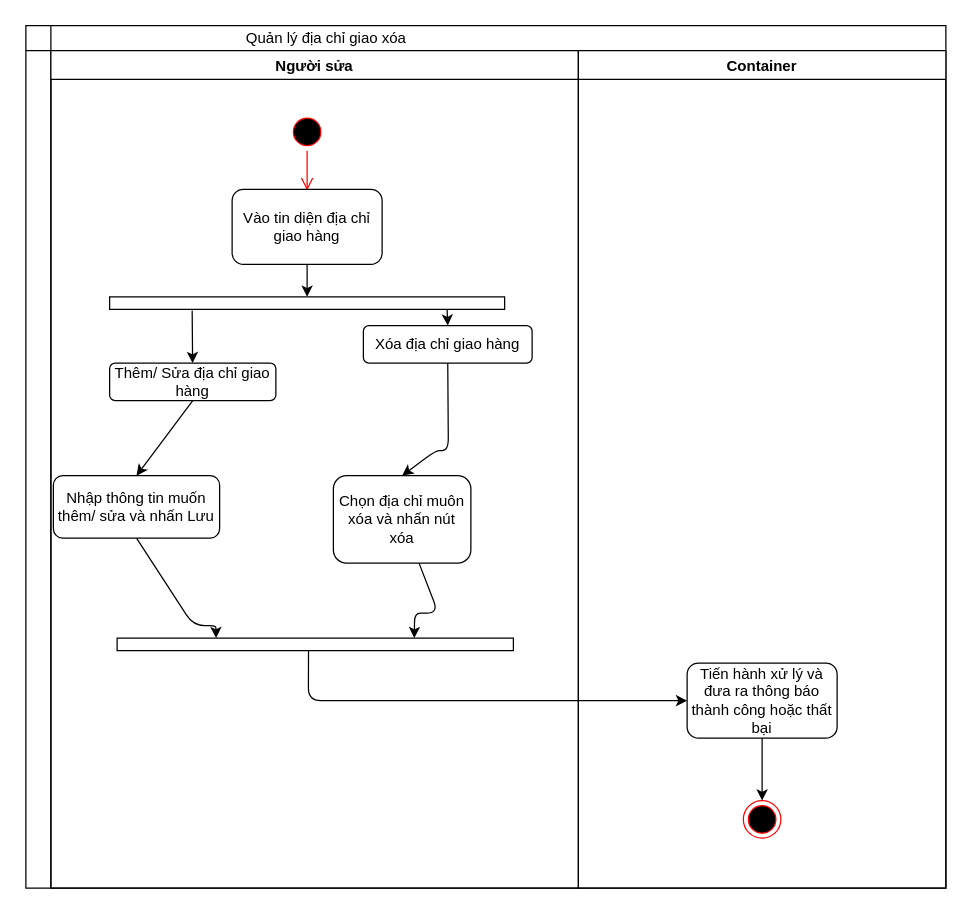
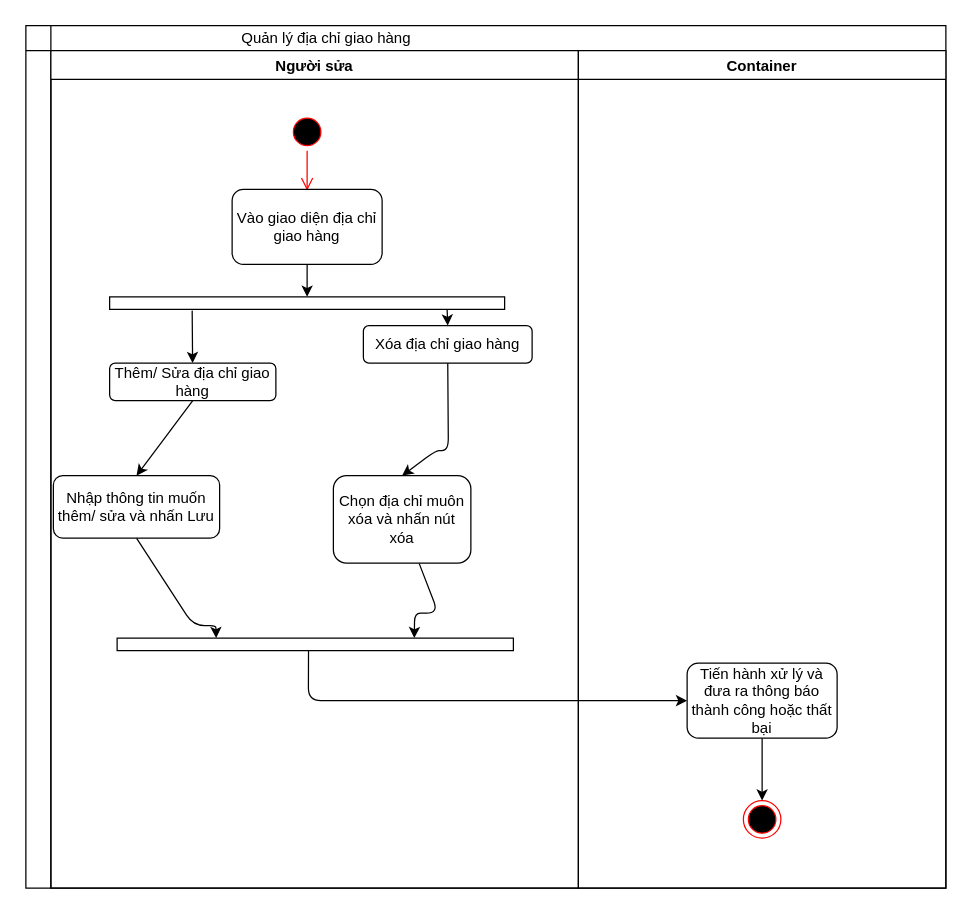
(326, 38) -> (326, 38)
(307, 227) -> (307, 227)
